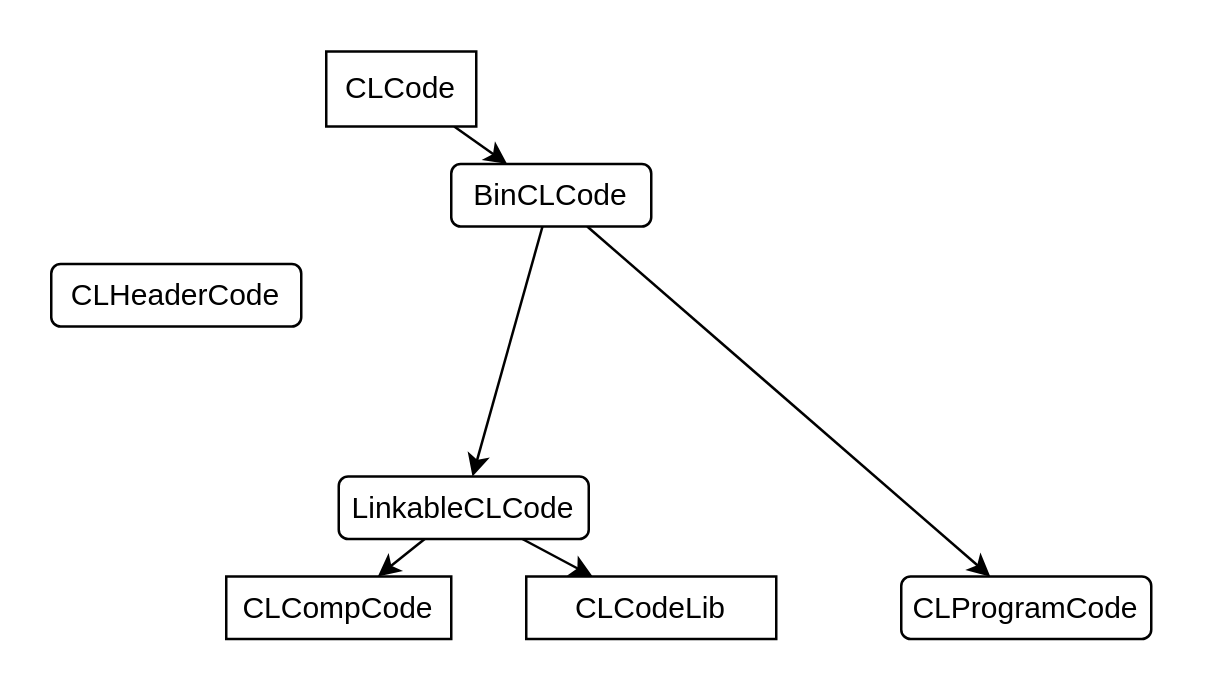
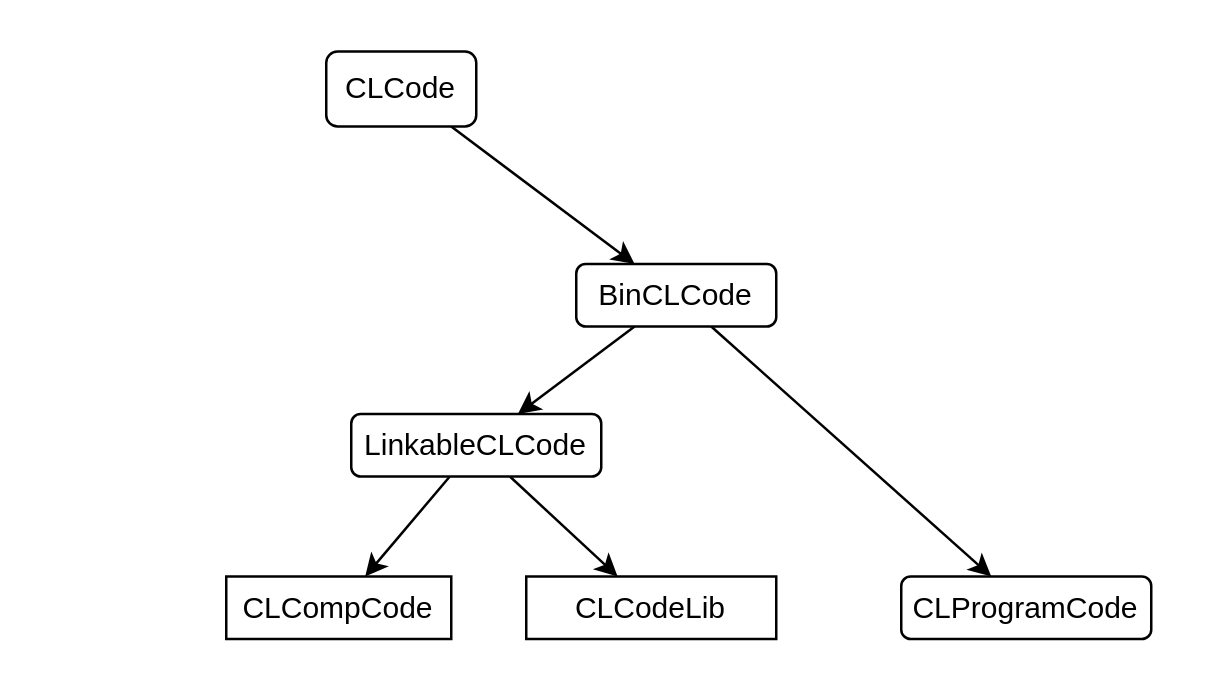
(401, 89) -> (401, 89)
(551, 195) -> (676, 295)
(176, 295) -> none
(464, 508) -> (476, 445)
